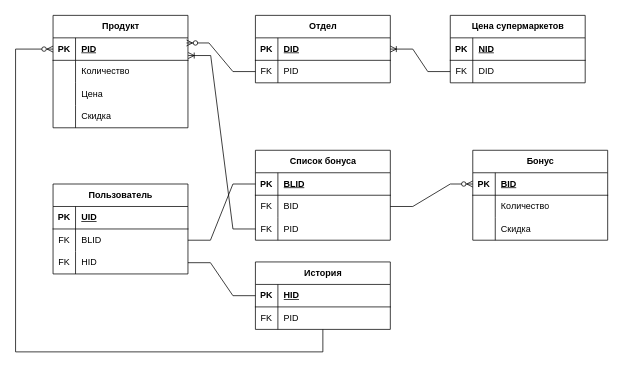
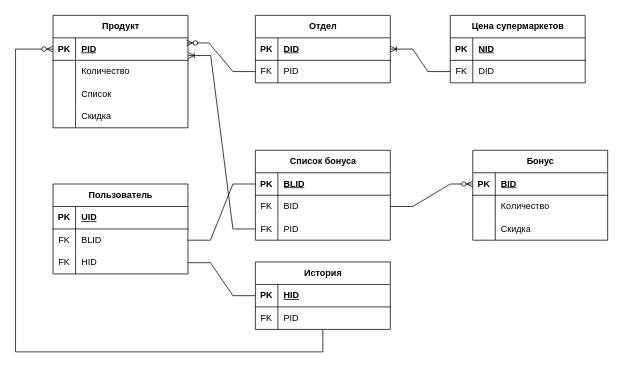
(91, 94) -> (96, 94)
